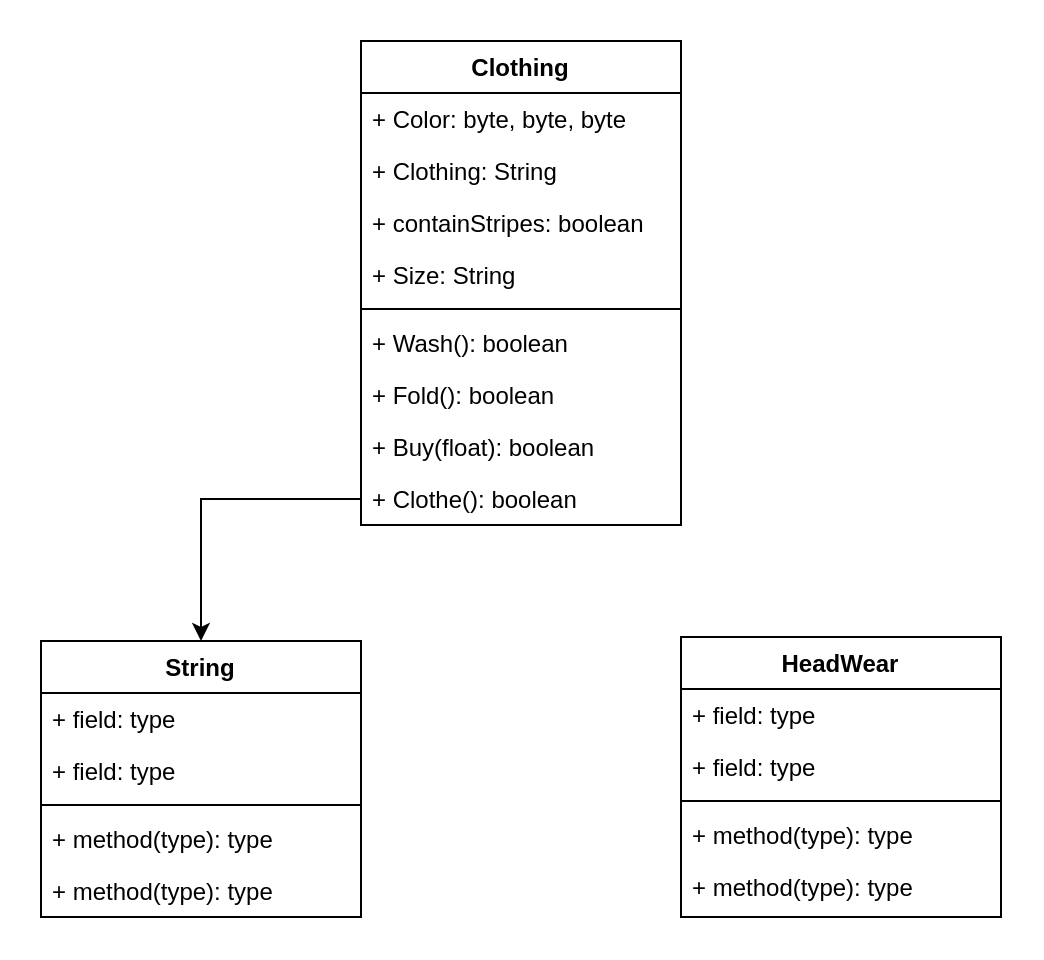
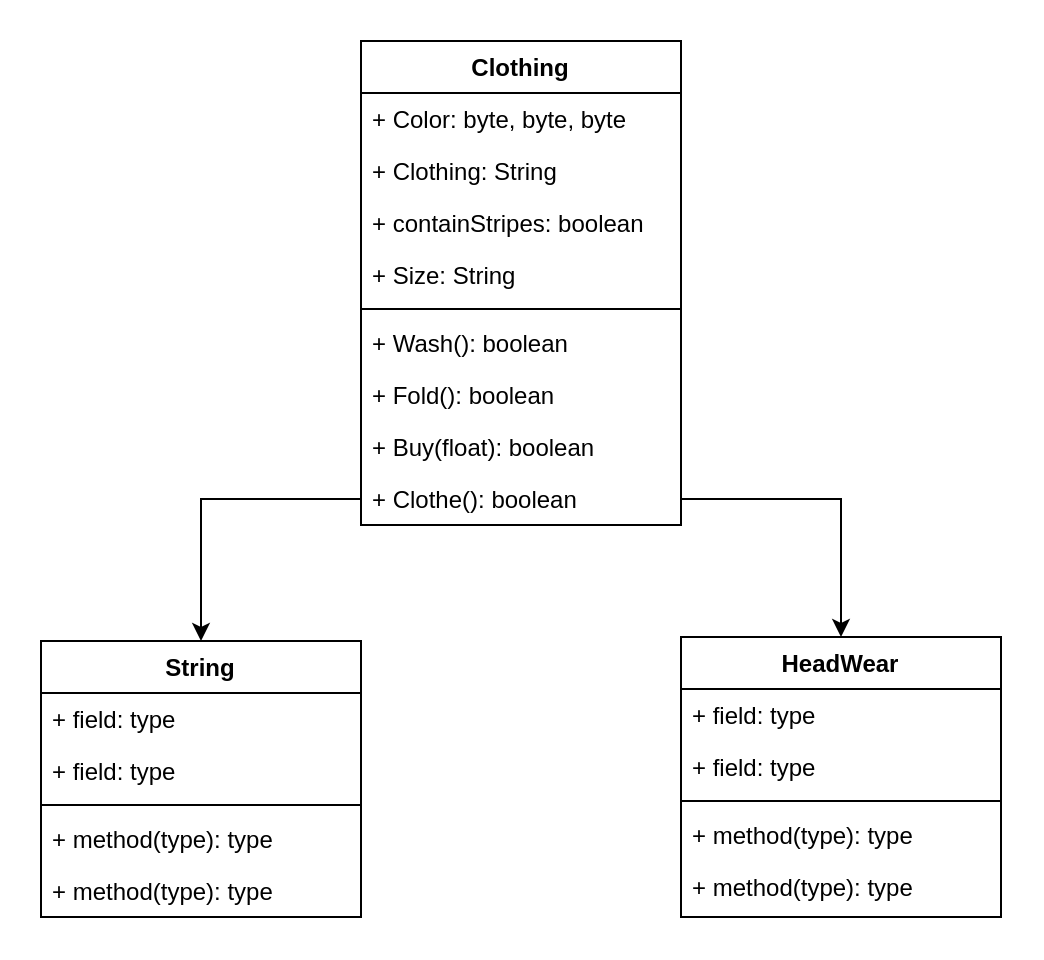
none -> (825, 499)
